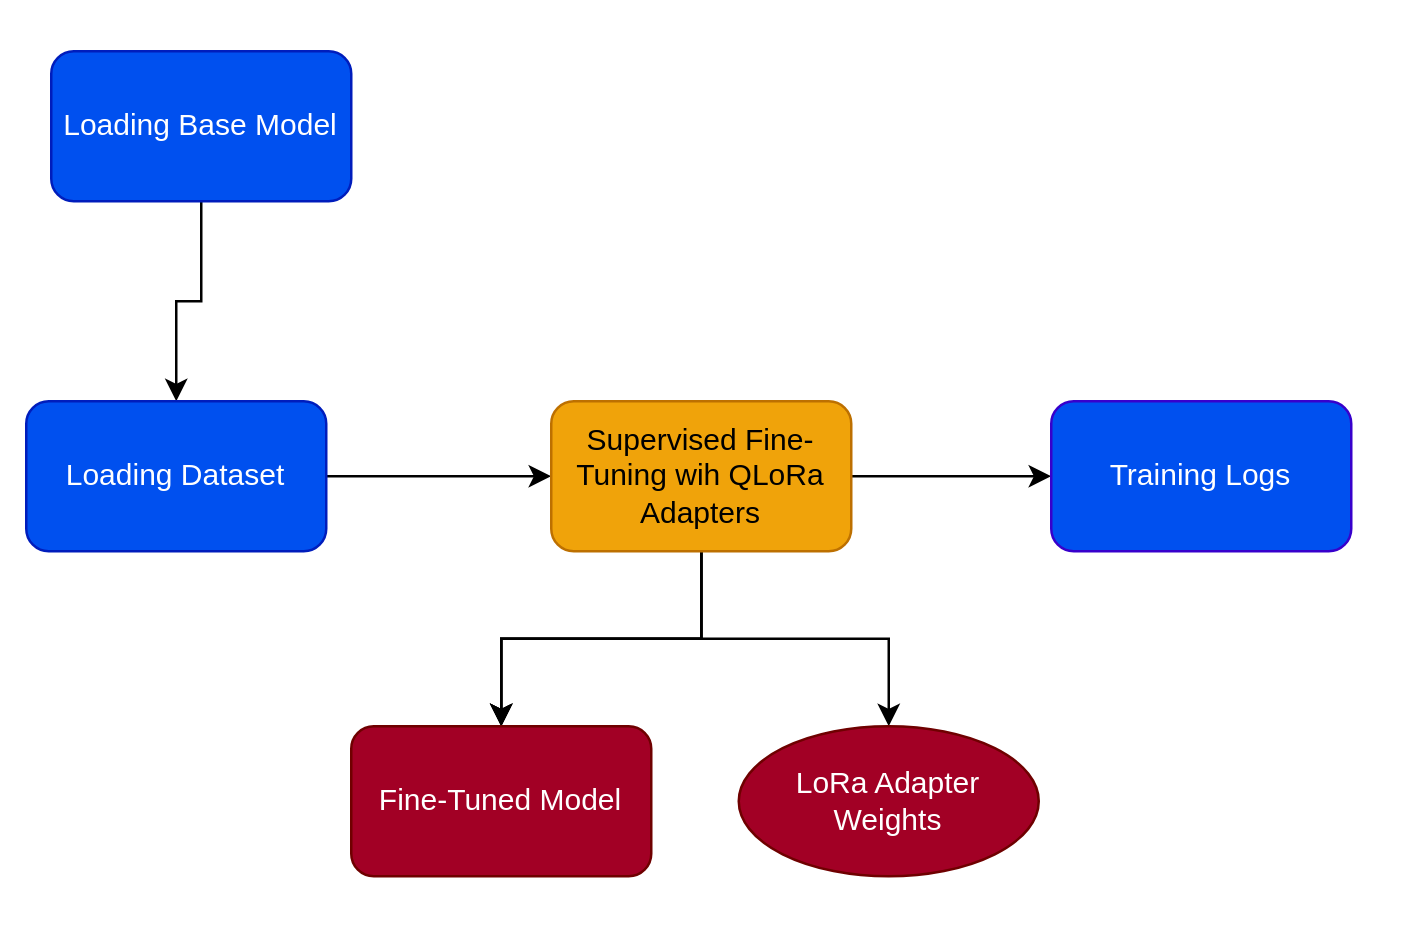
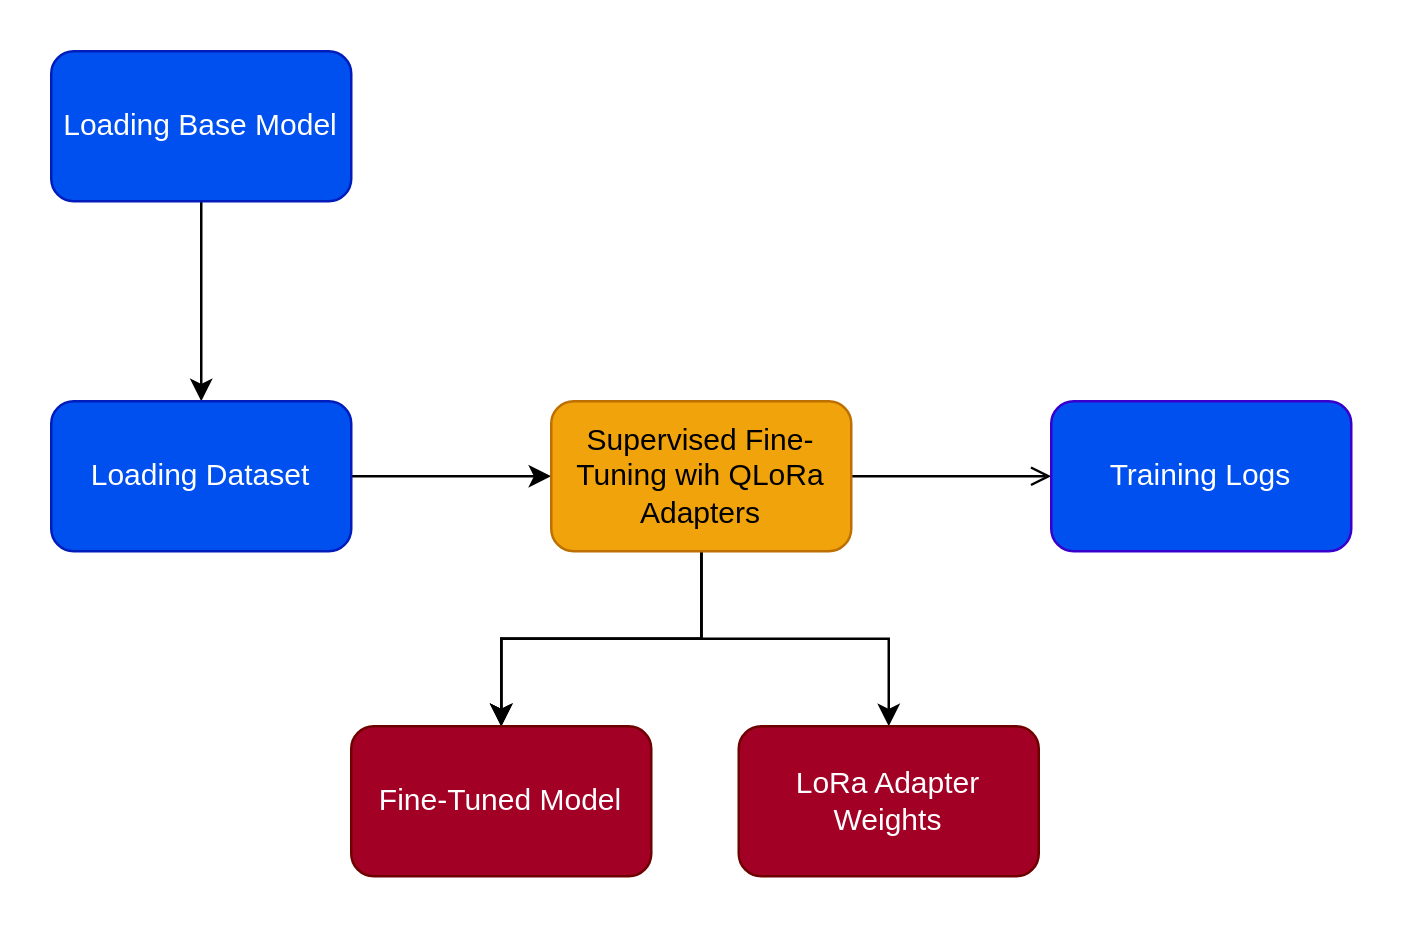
(176, 476) -> (201, 476)
(1033, 476) -> (1037, 476)
(889, 801) -> (889, 801)
